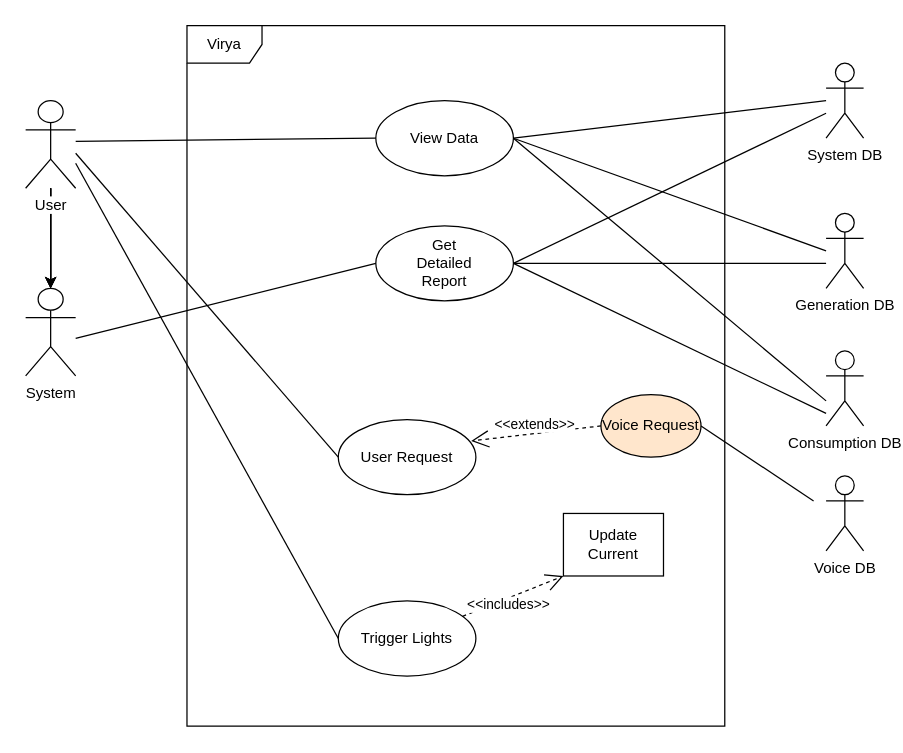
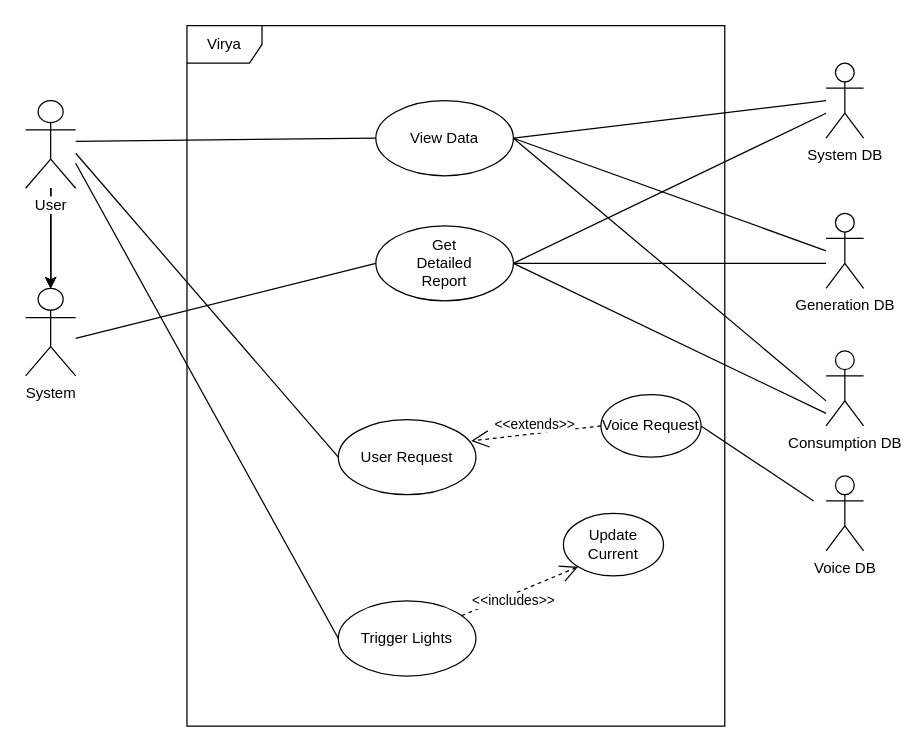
(651, 426) -> (651, 426)
(613, 544) -> (613, 544)
